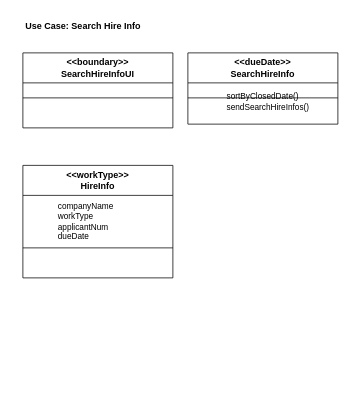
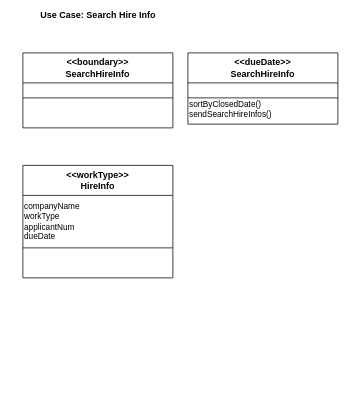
(83, 27) -> (98, 15)
(98, 68) -> (98, 68)
(274, 102) -> (237, 109)
(94, 222) -> (60, 222)
